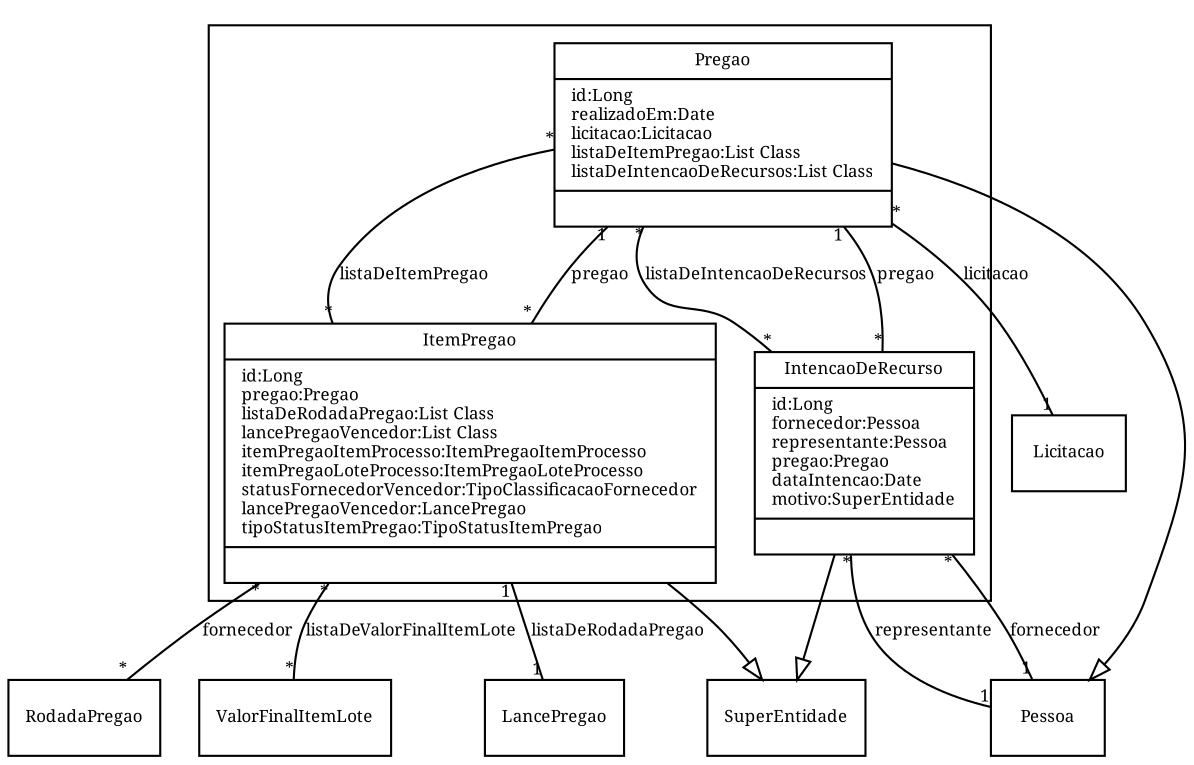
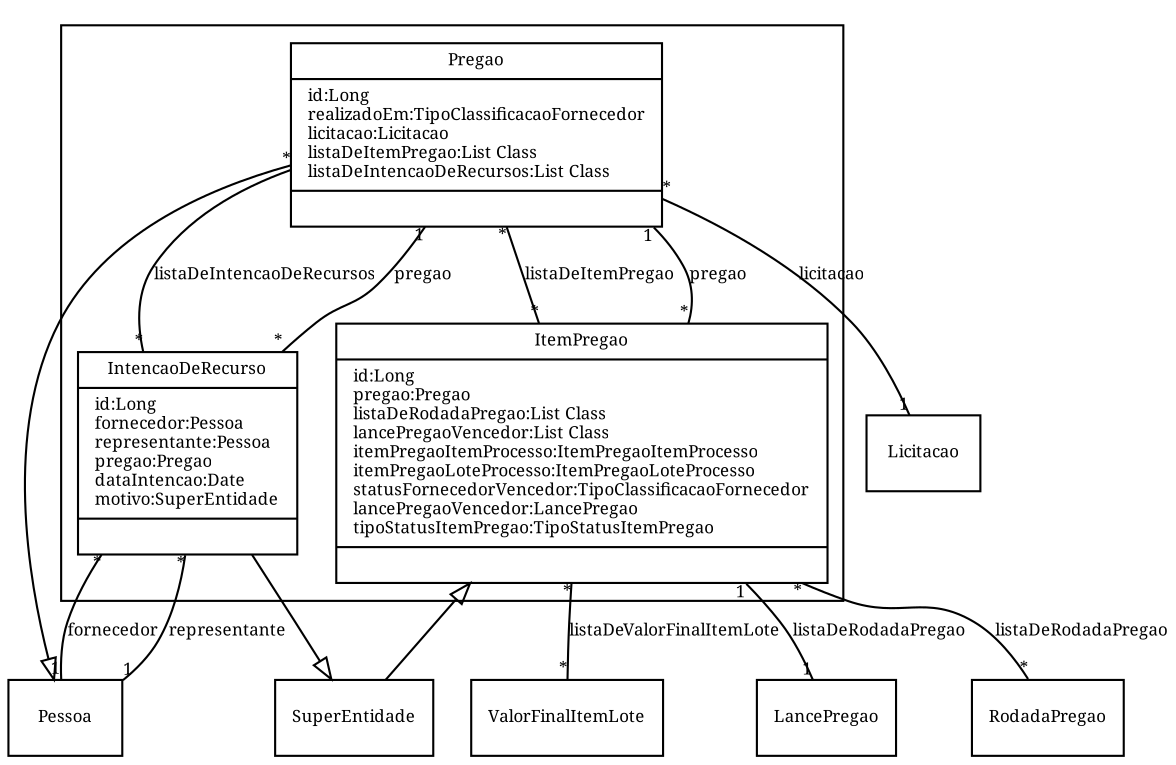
(644, 115) -> (476, 115)
(711, 620) -> (421, 640)
(248, 631) -> (1082, 631)
